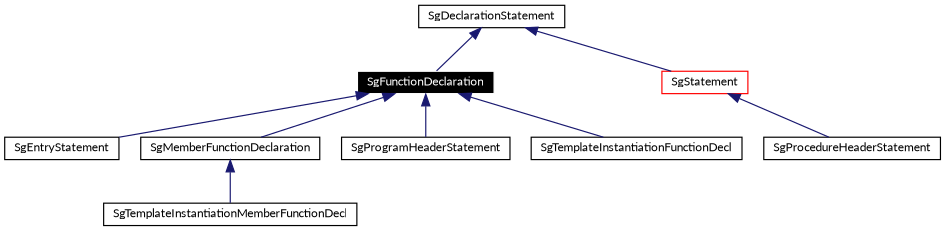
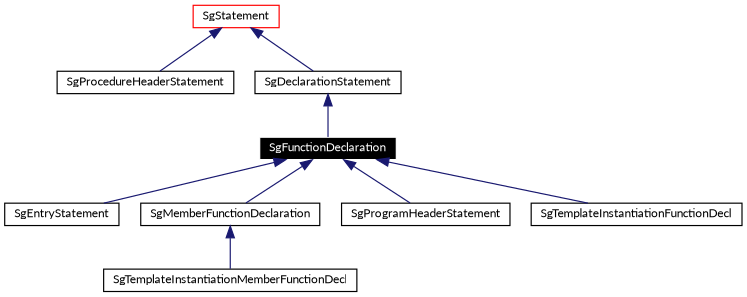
(604, 51) -> (287, 53)
